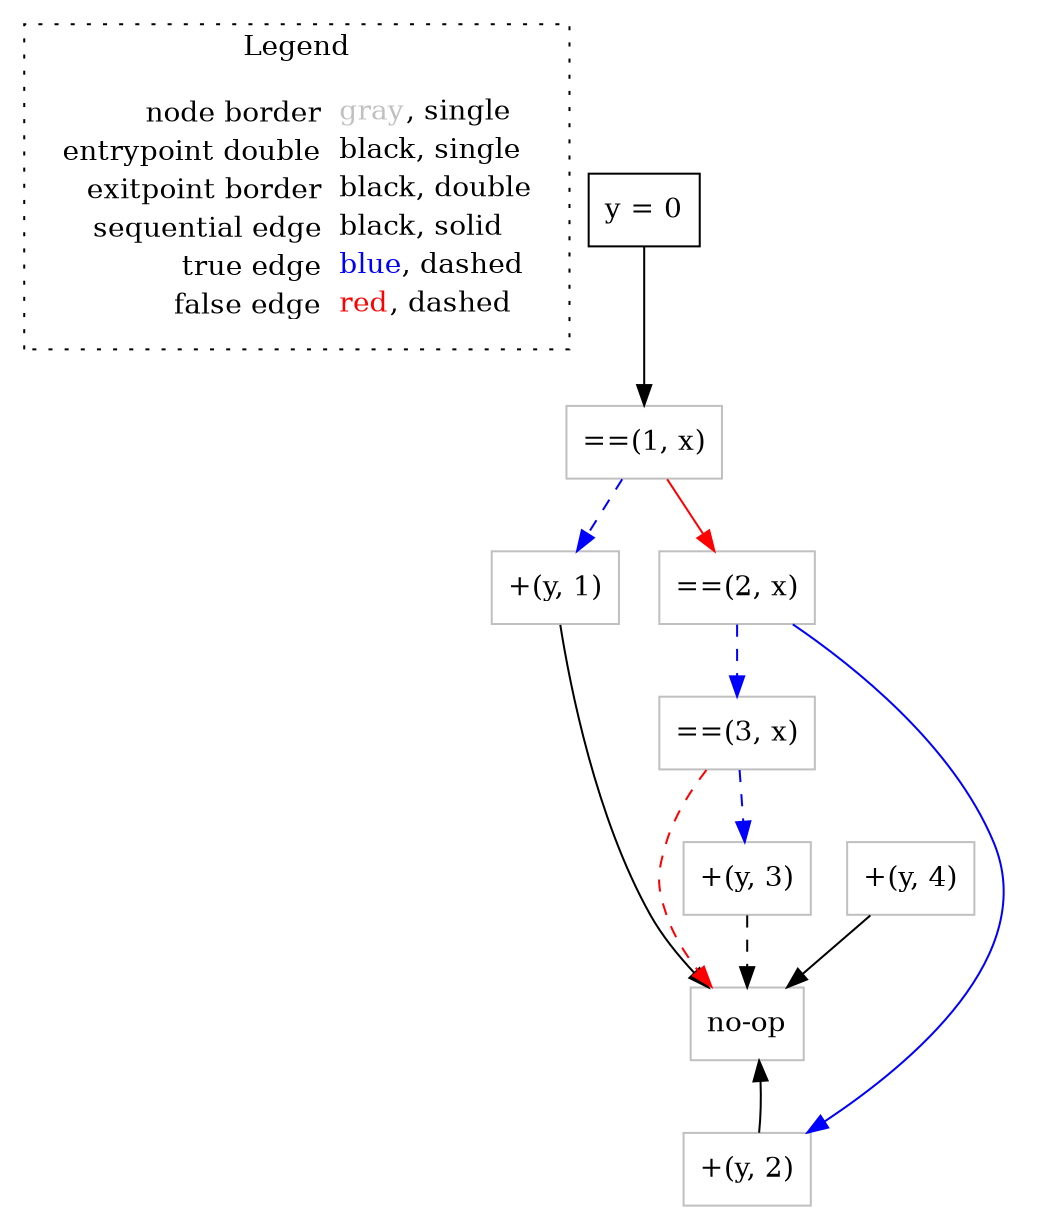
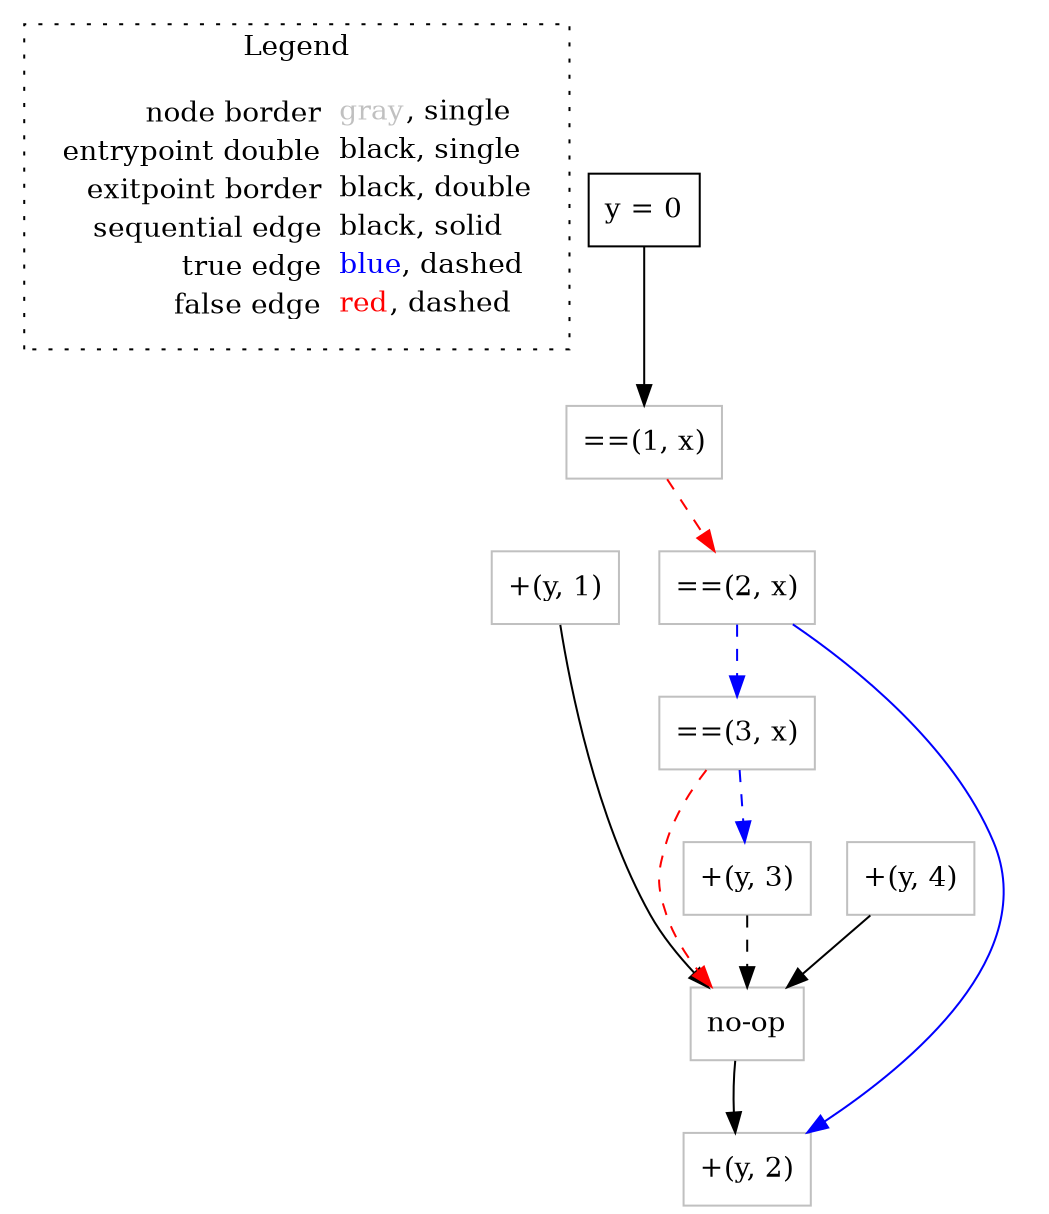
(605, 506) -> none
(685, 506) -> (685, 506)
(761, 1107) -> (734, 1087)
